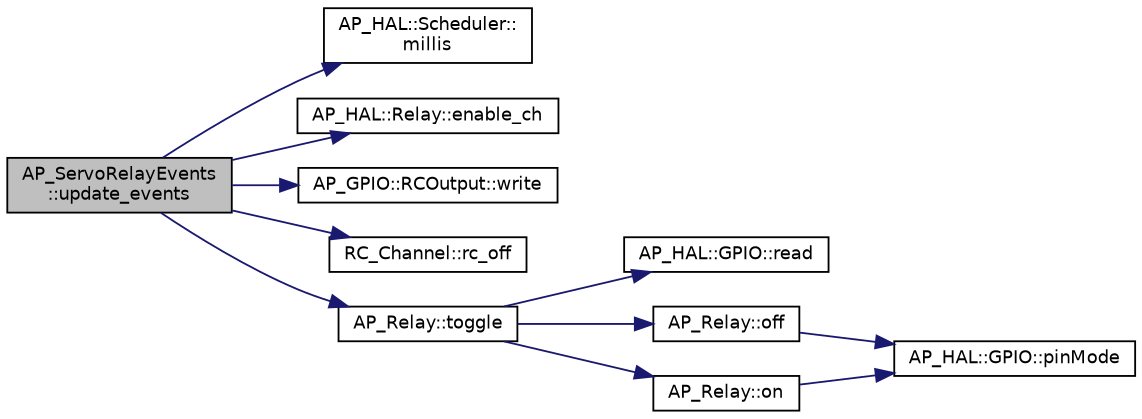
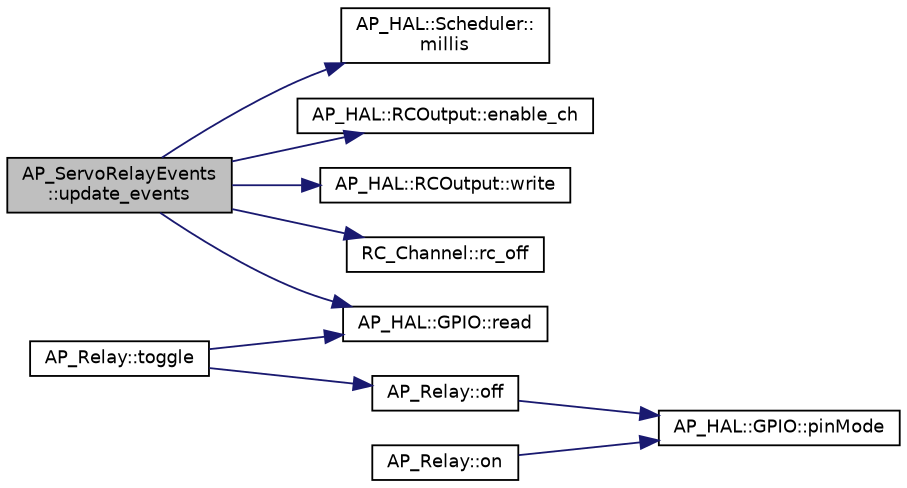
(428, 116) -> (445, 116)
(428, 185) -> (445, 185)
(243, 263) -> (243, 264)
(570, 357) -> none
